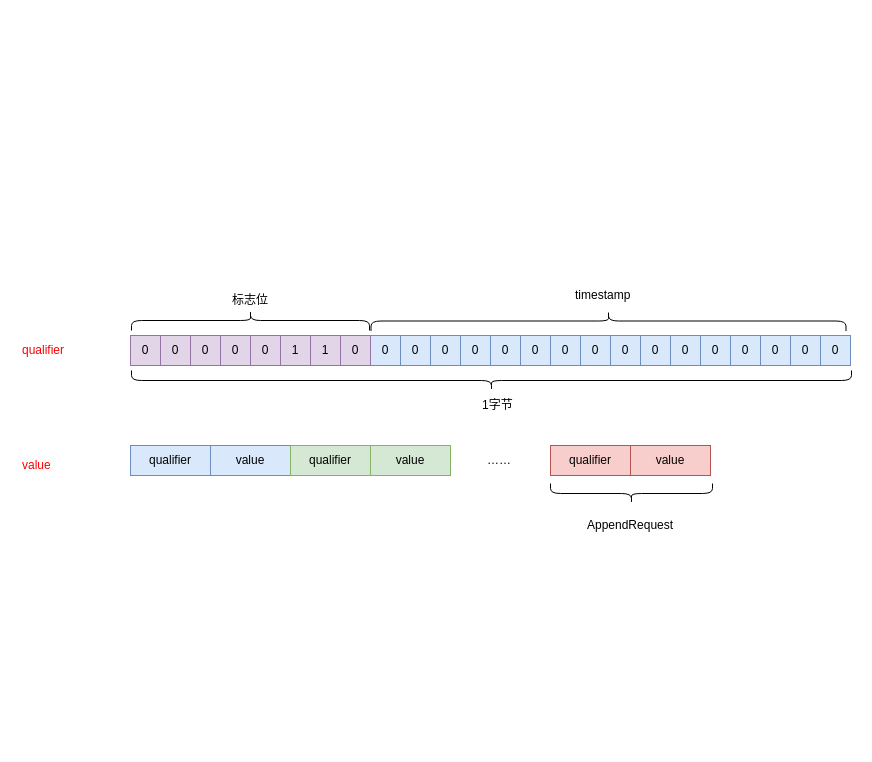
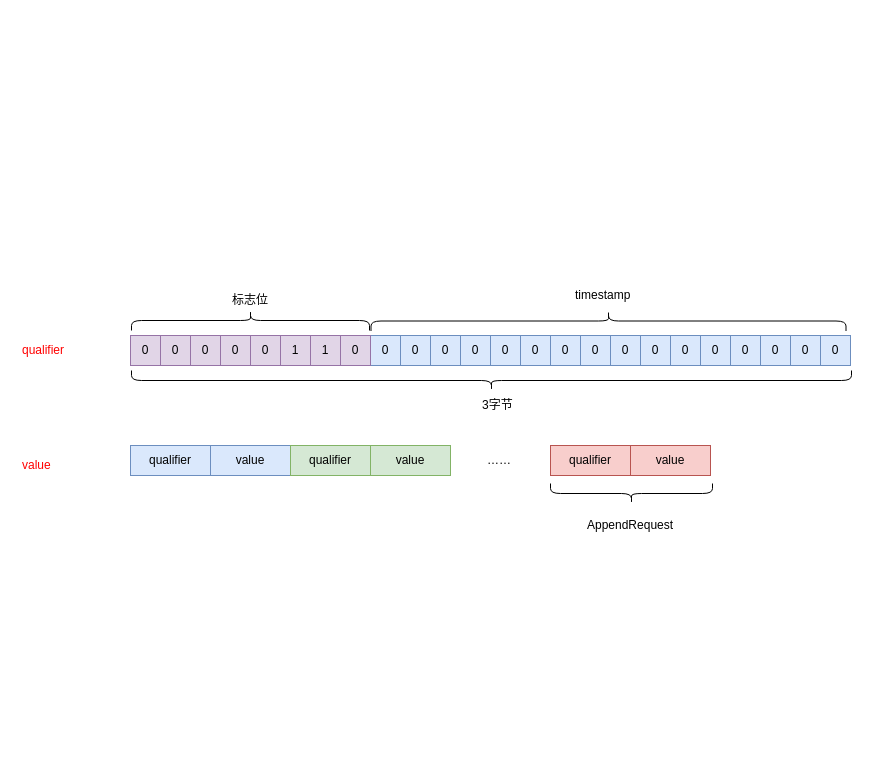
(498, 406) -> (498, 406)
